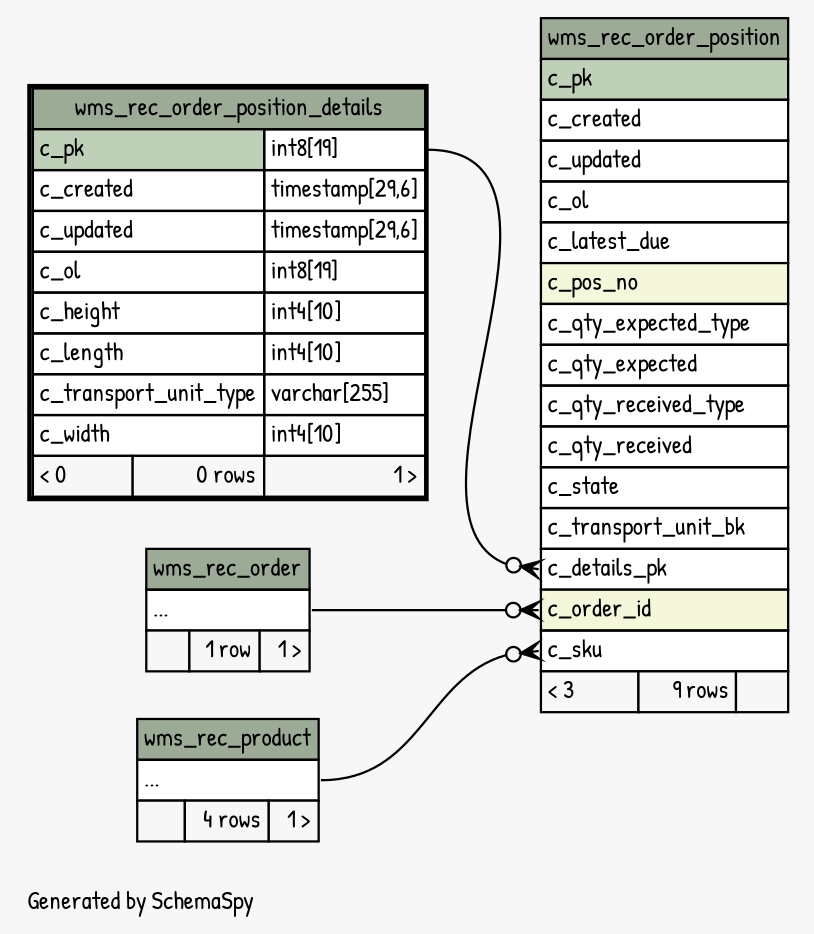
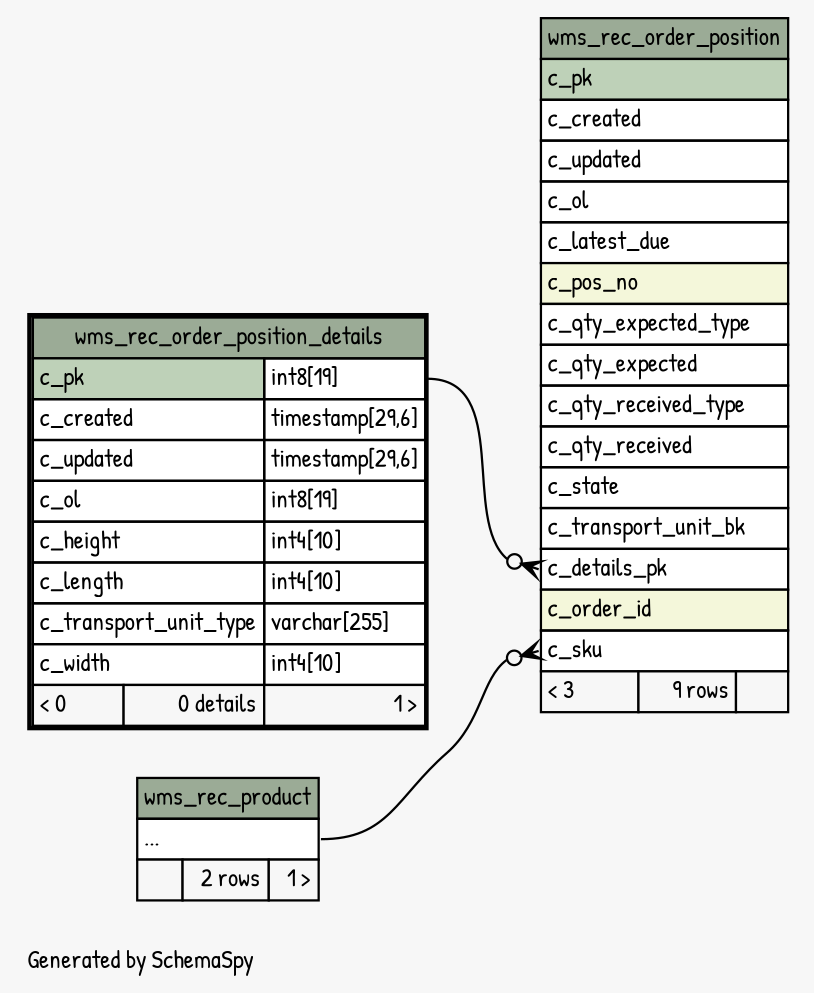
(227, 475) -> (218, 704)
(228, 610) -> none
(232, 820) -> (231, 879)
